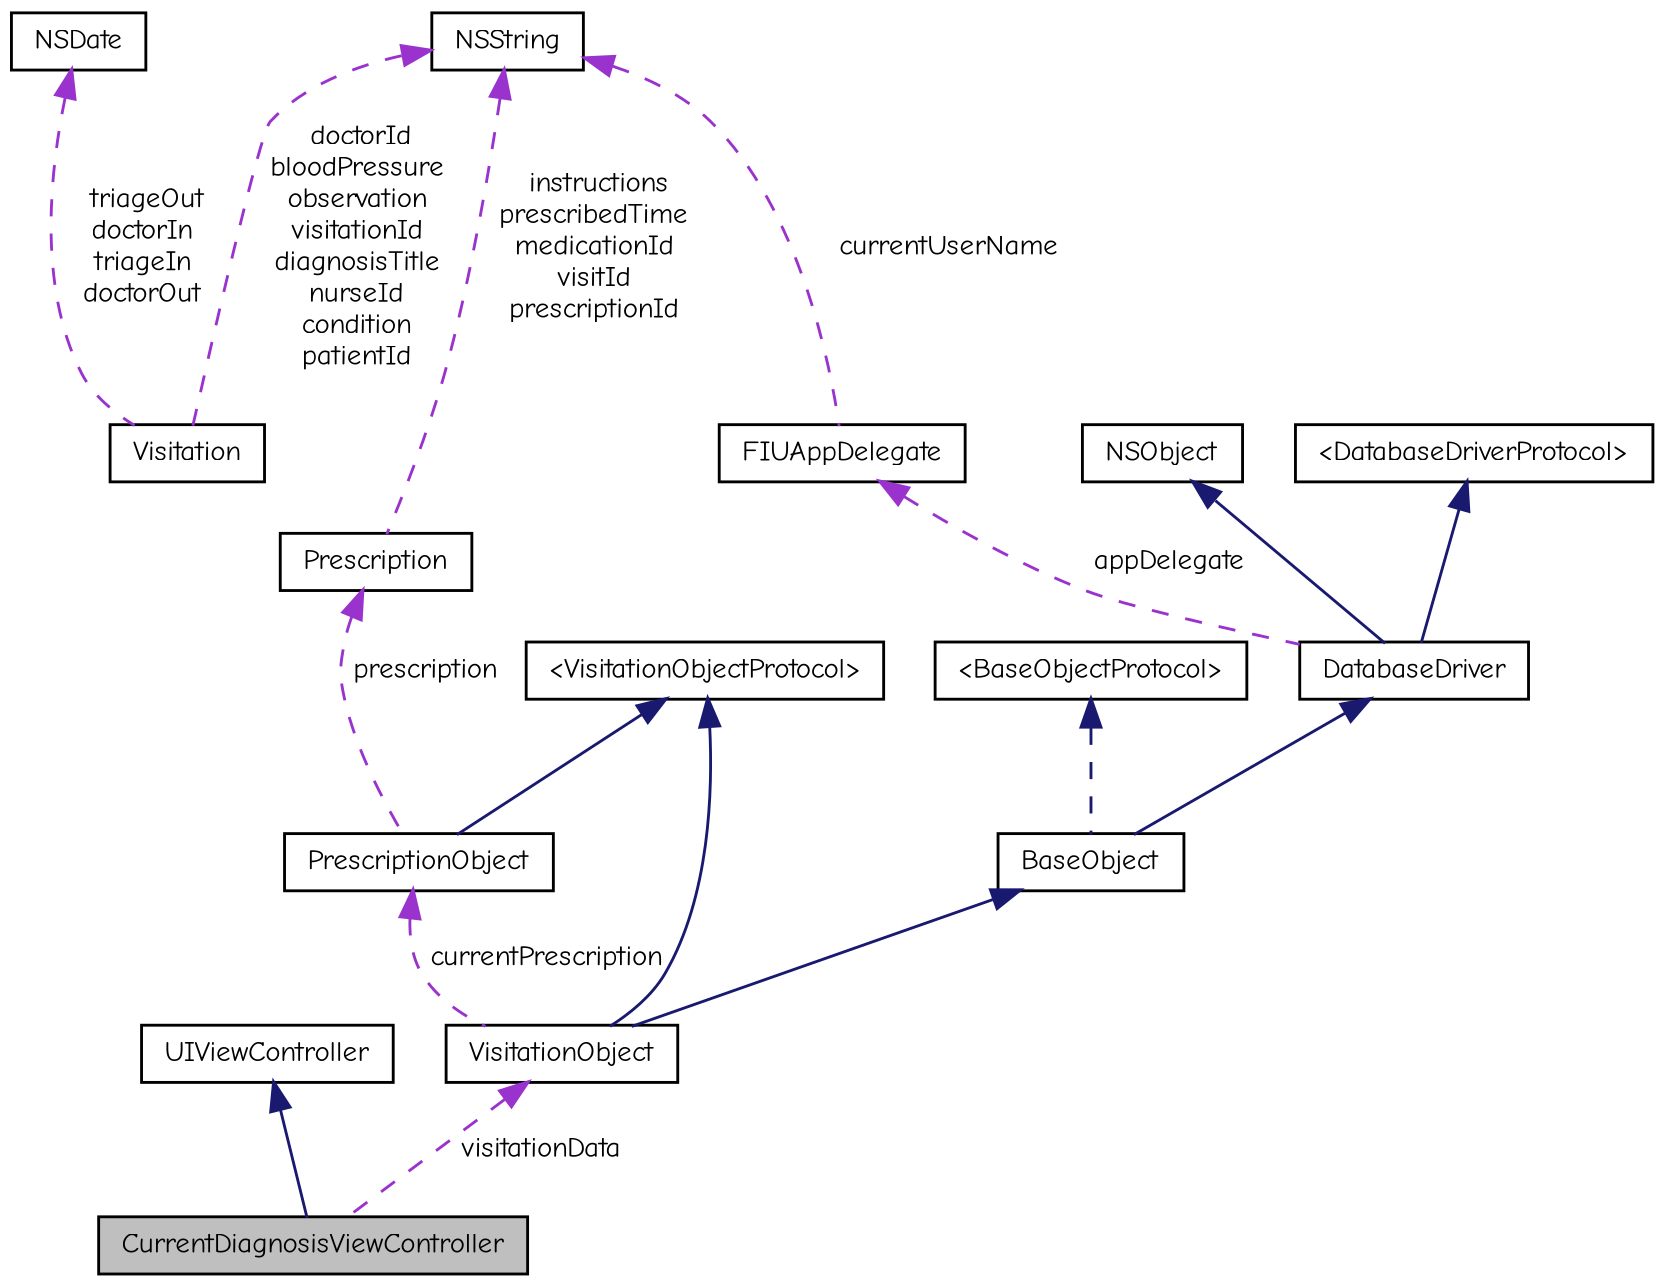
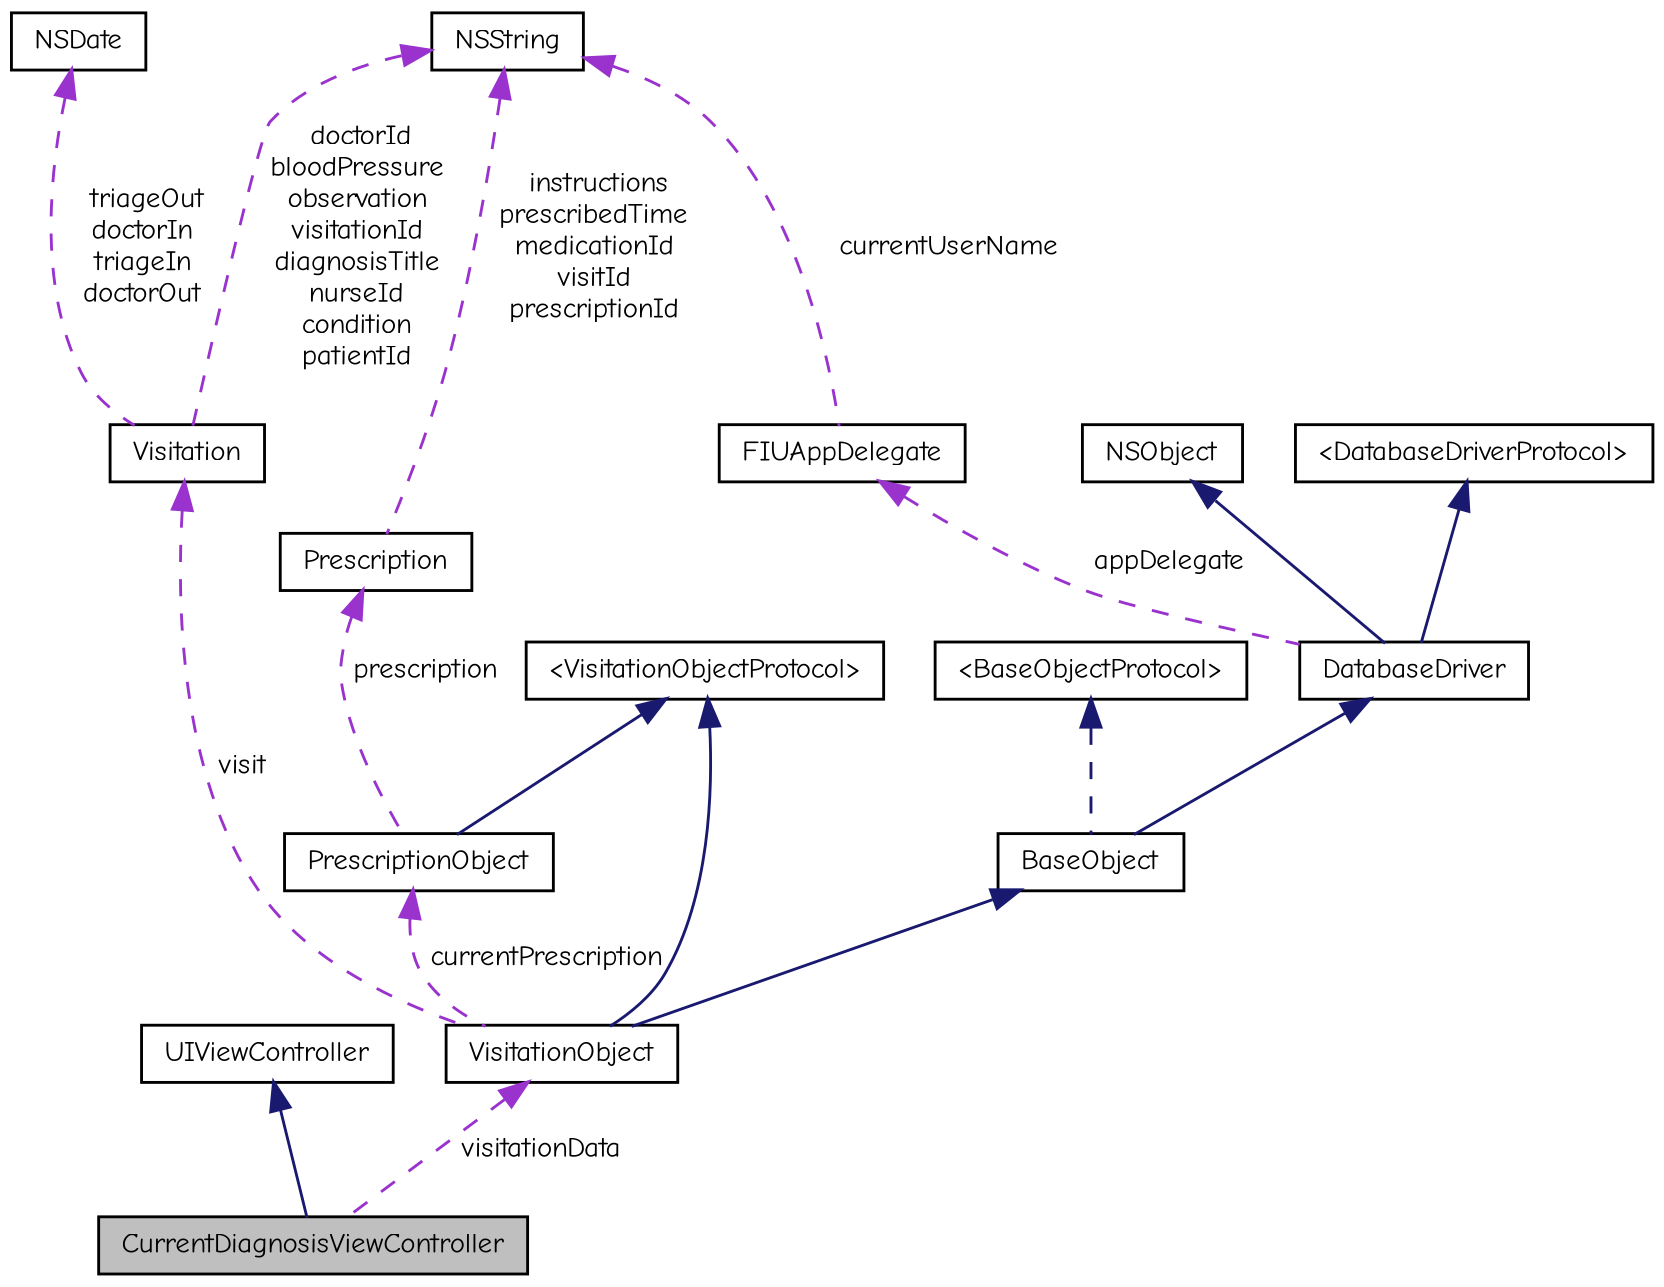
none -> (226, 828)
